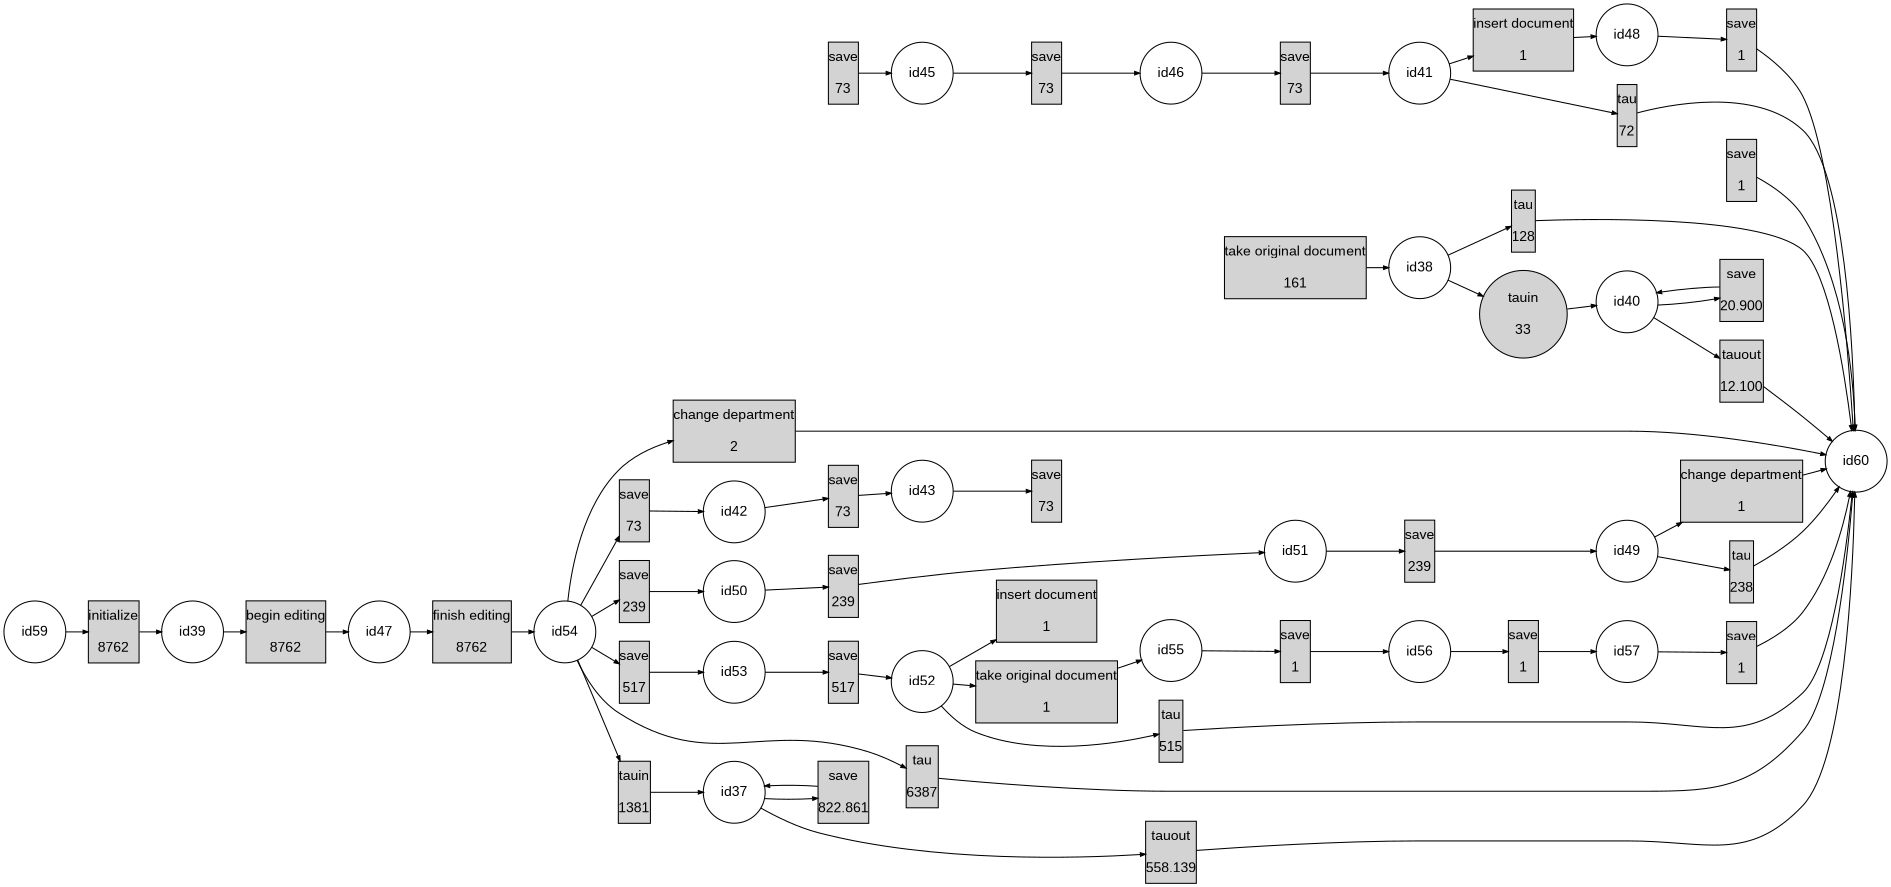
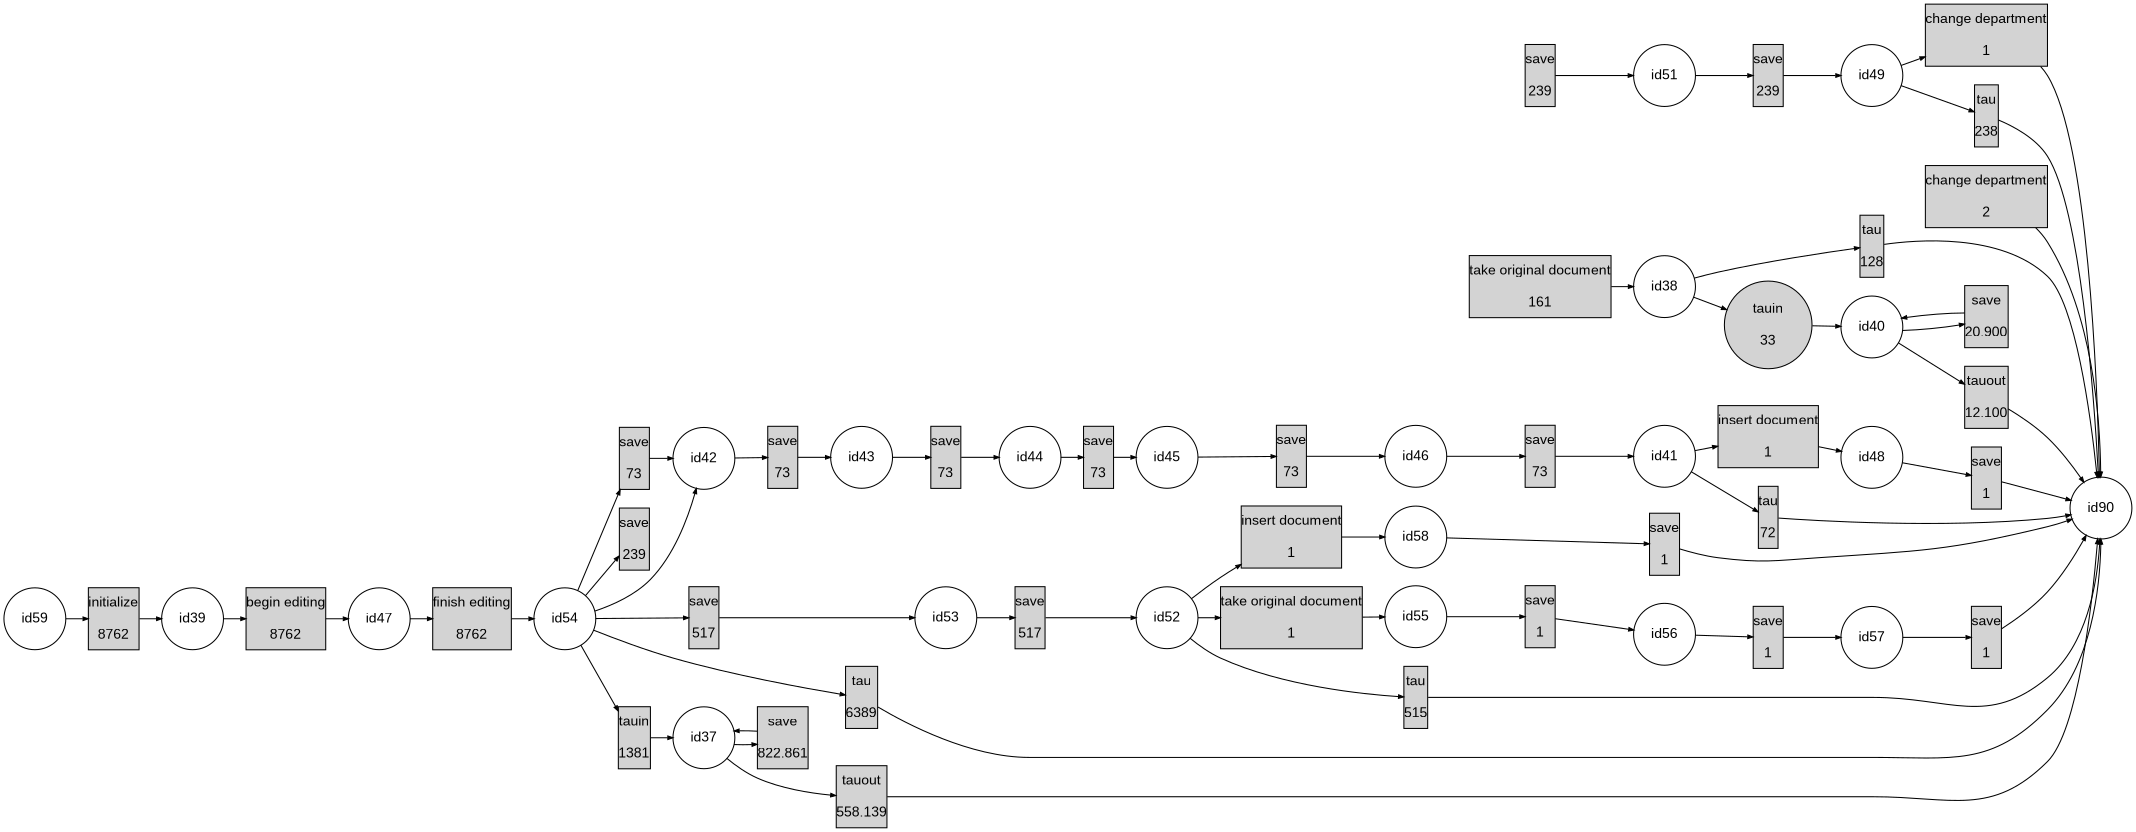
none -> (1030, 457)
(1856, 461) -> (2101, 508)
(594, 505) -> (661, 567)
none -> (1416, 537)
(734, 592) -> none
(922, 777) -> (862, 697)
